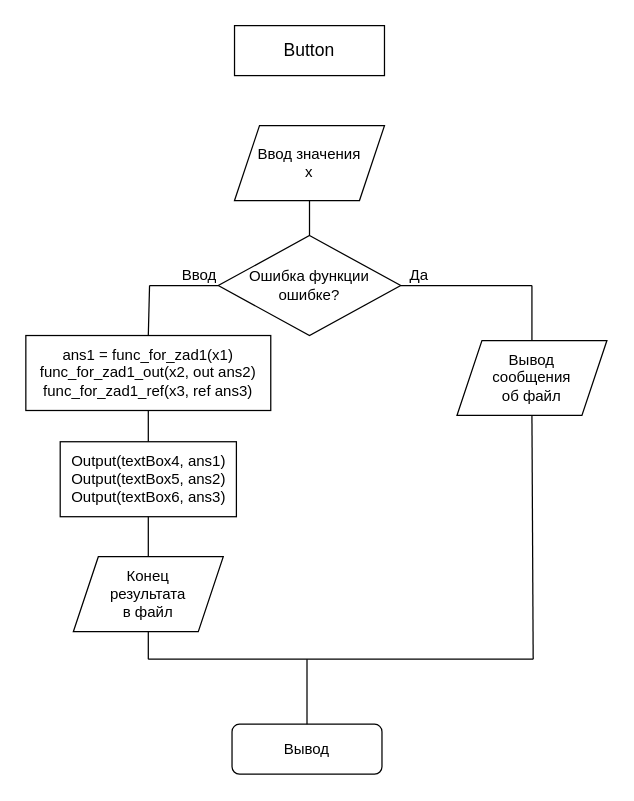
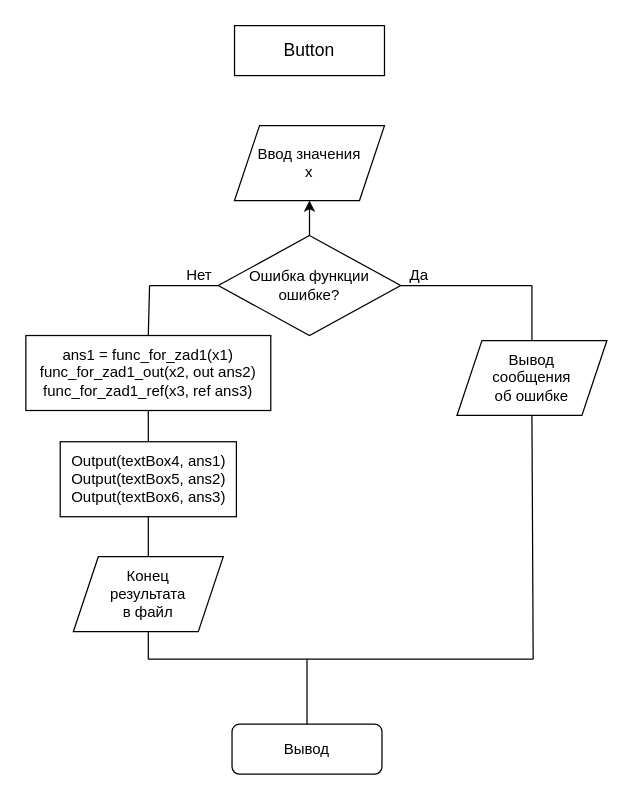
(309, 206) -> (309, 210)
(199, 276) -> (199, 276)
(532, 378) -> (532, 378)
